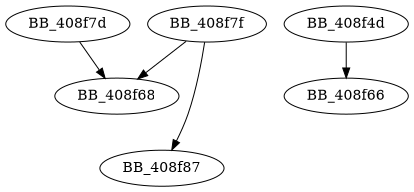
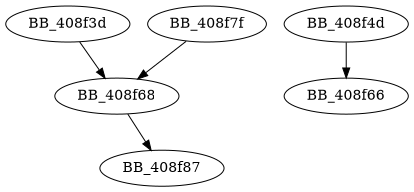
(68, 24) -> (68, 24)
(194, 93) -> (137, 128)
